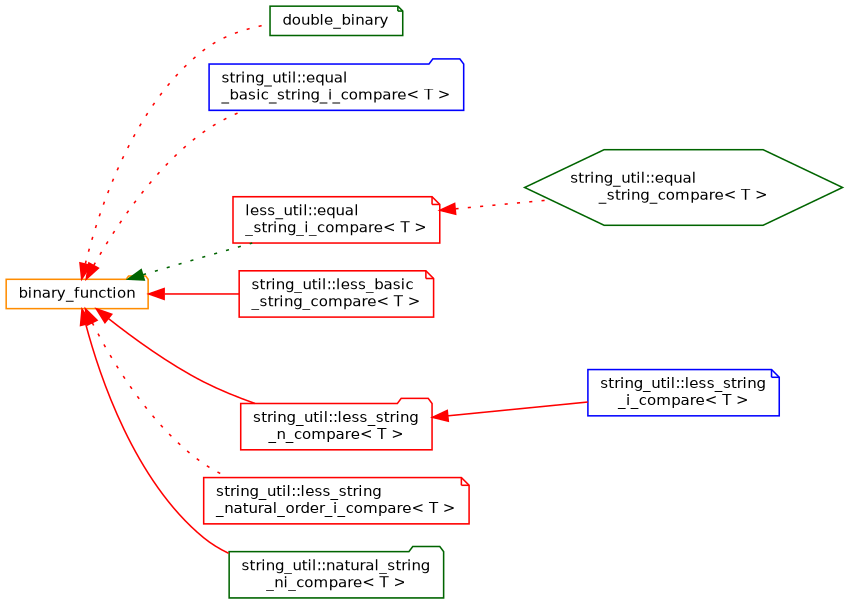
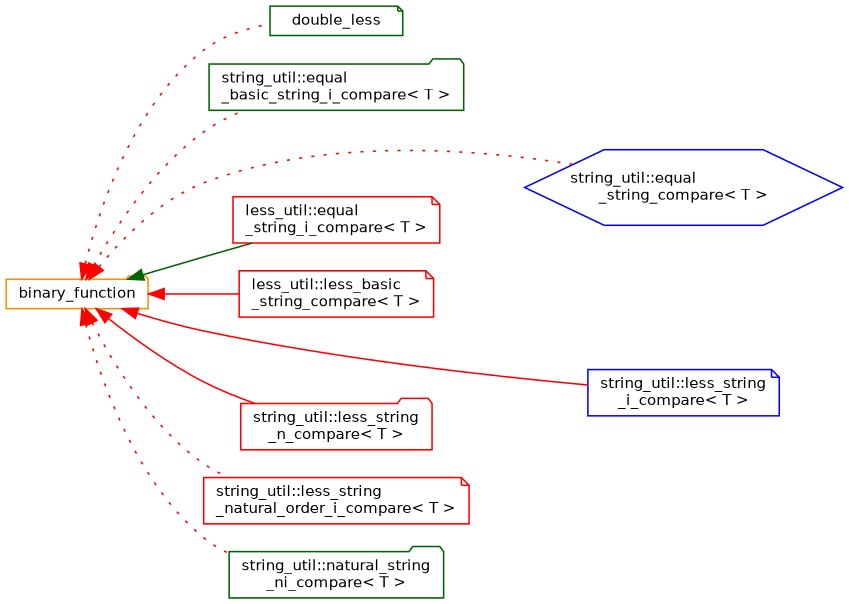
(336, 21) -> (336, 21)
(336, 87) -> (336, 87)
(684, 187) -> (684, 187)
(503, 204) -> (319, 156)
(198, 259) -> (198, 259)
(336, 294) -> (336, 294)
(518, 409) -> (361, 358)
(136, 453) -> (136, 453)
